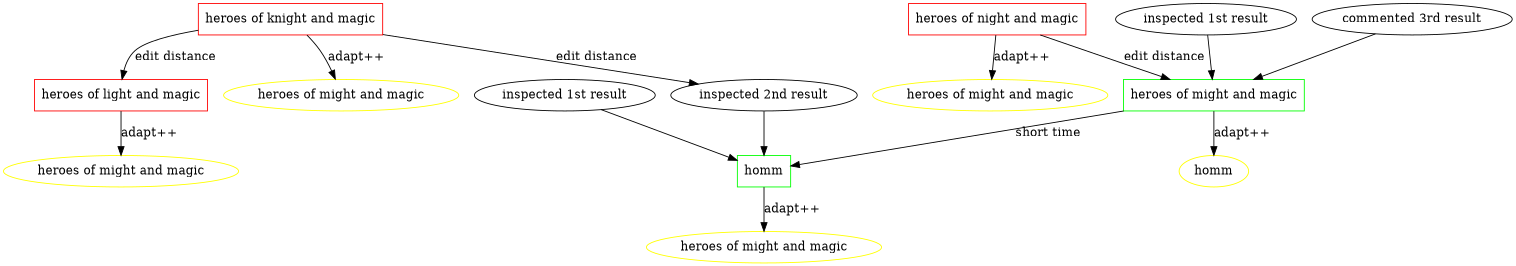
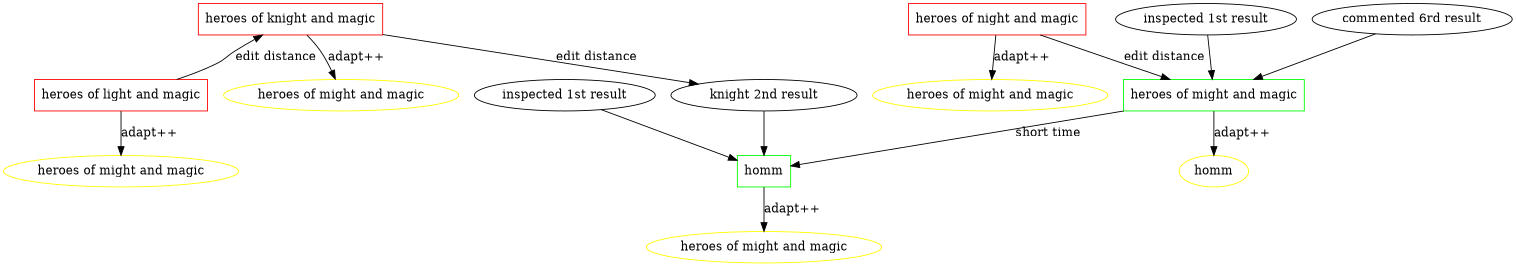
(1412, 19) -> (1412, 19)
(154, 41) -> (218, 63)
(764, 95) -> (764, 95)
